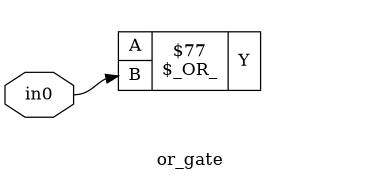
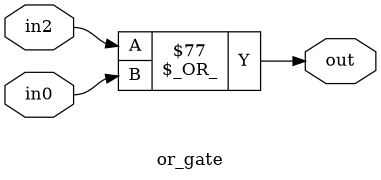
none -> (39, 27)
none -> (341, 61)
